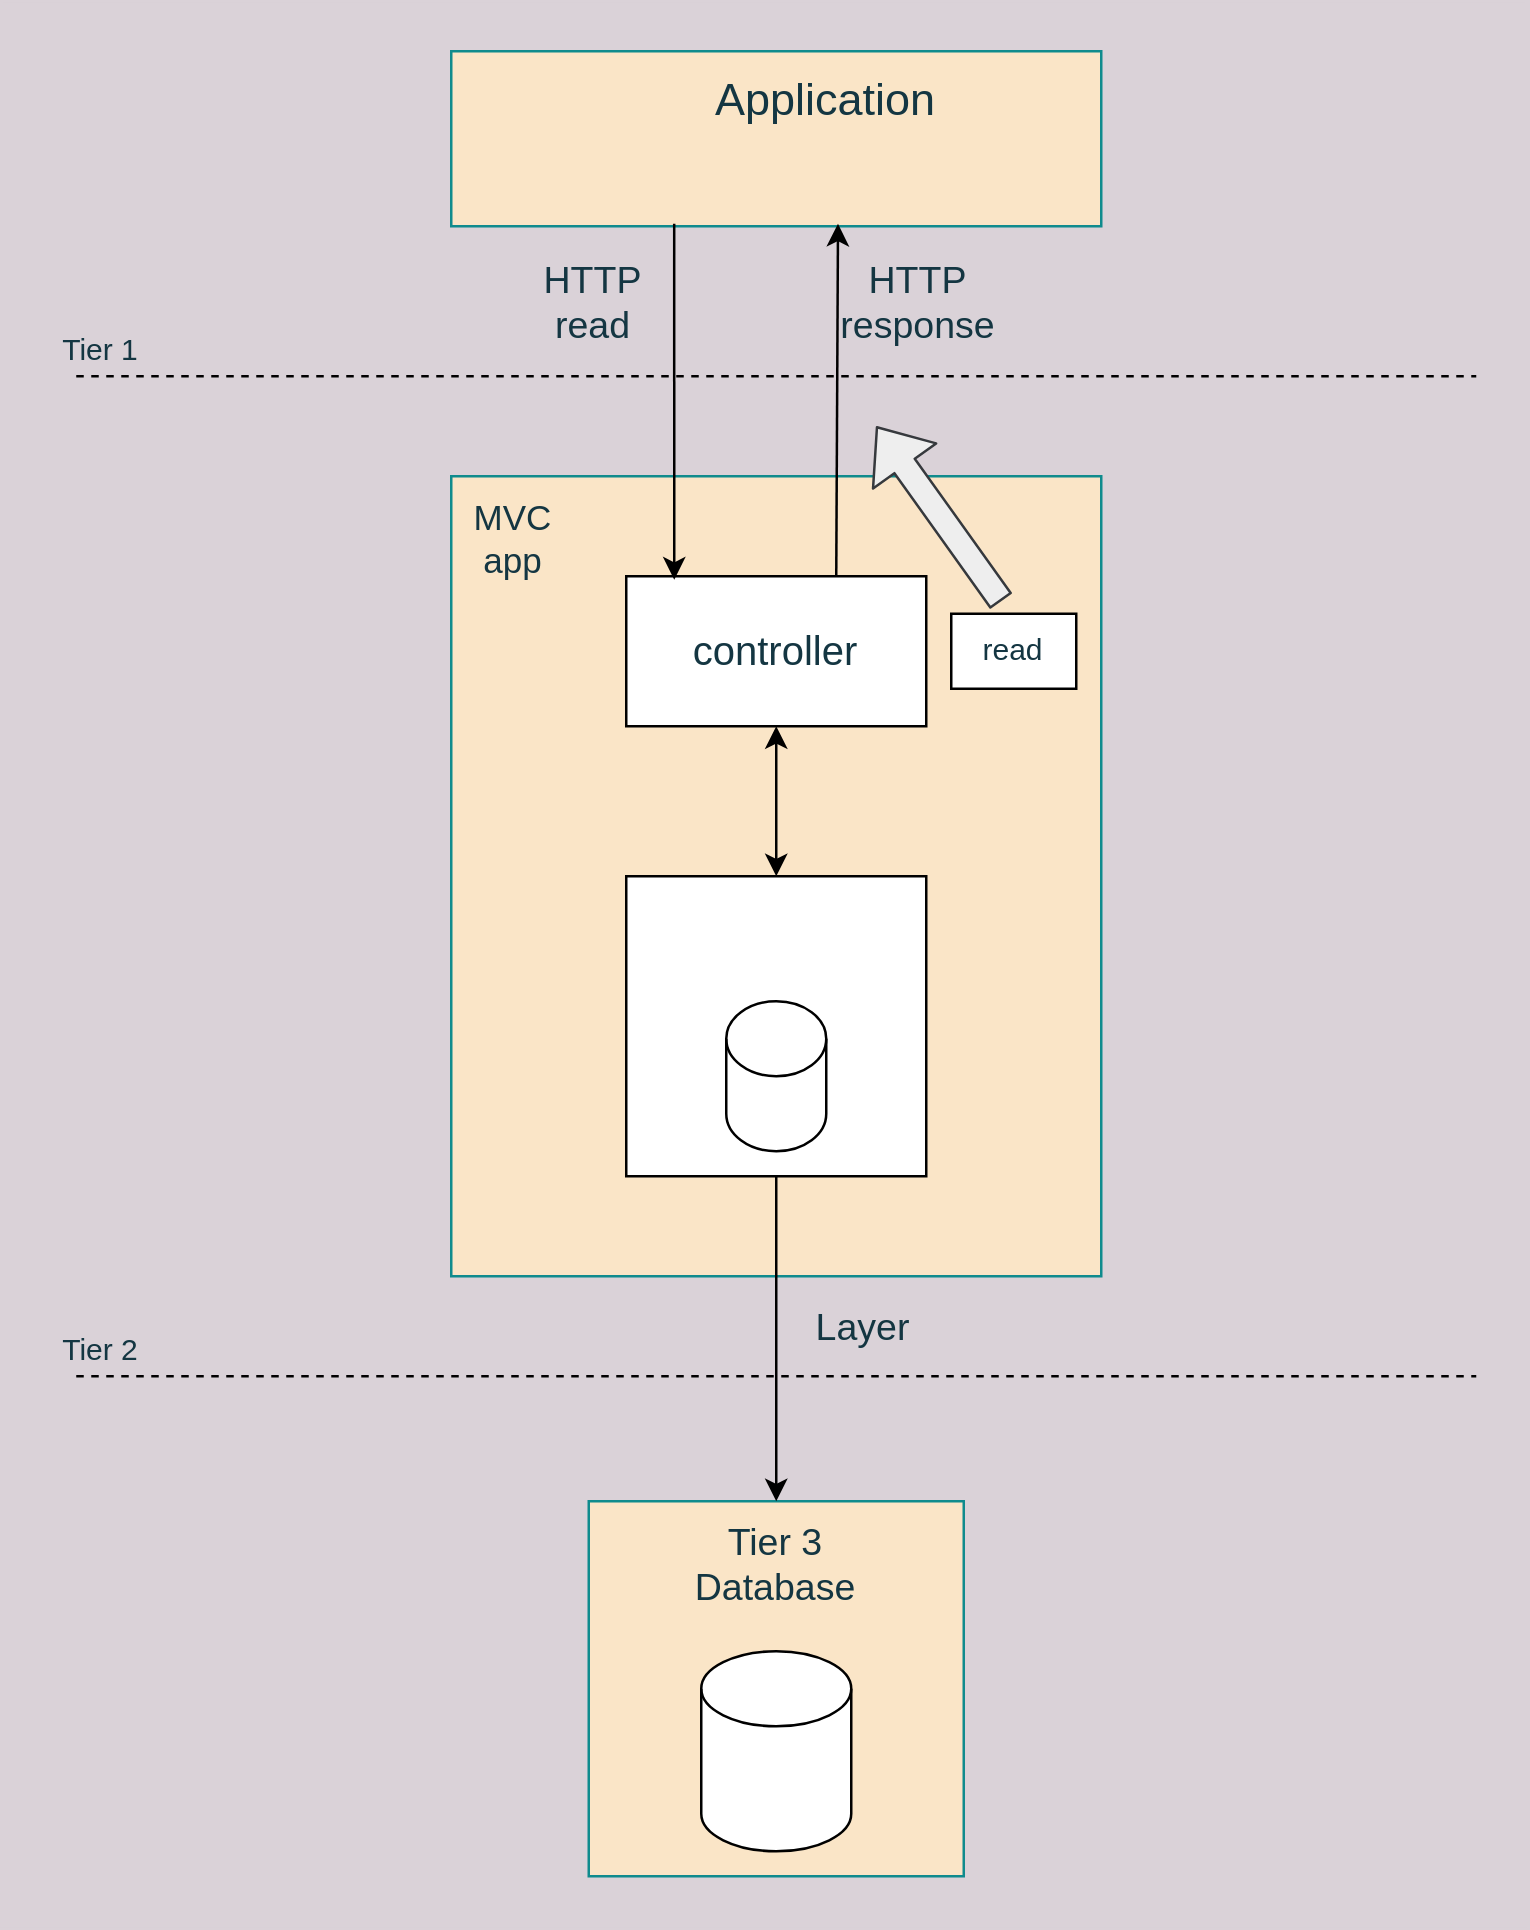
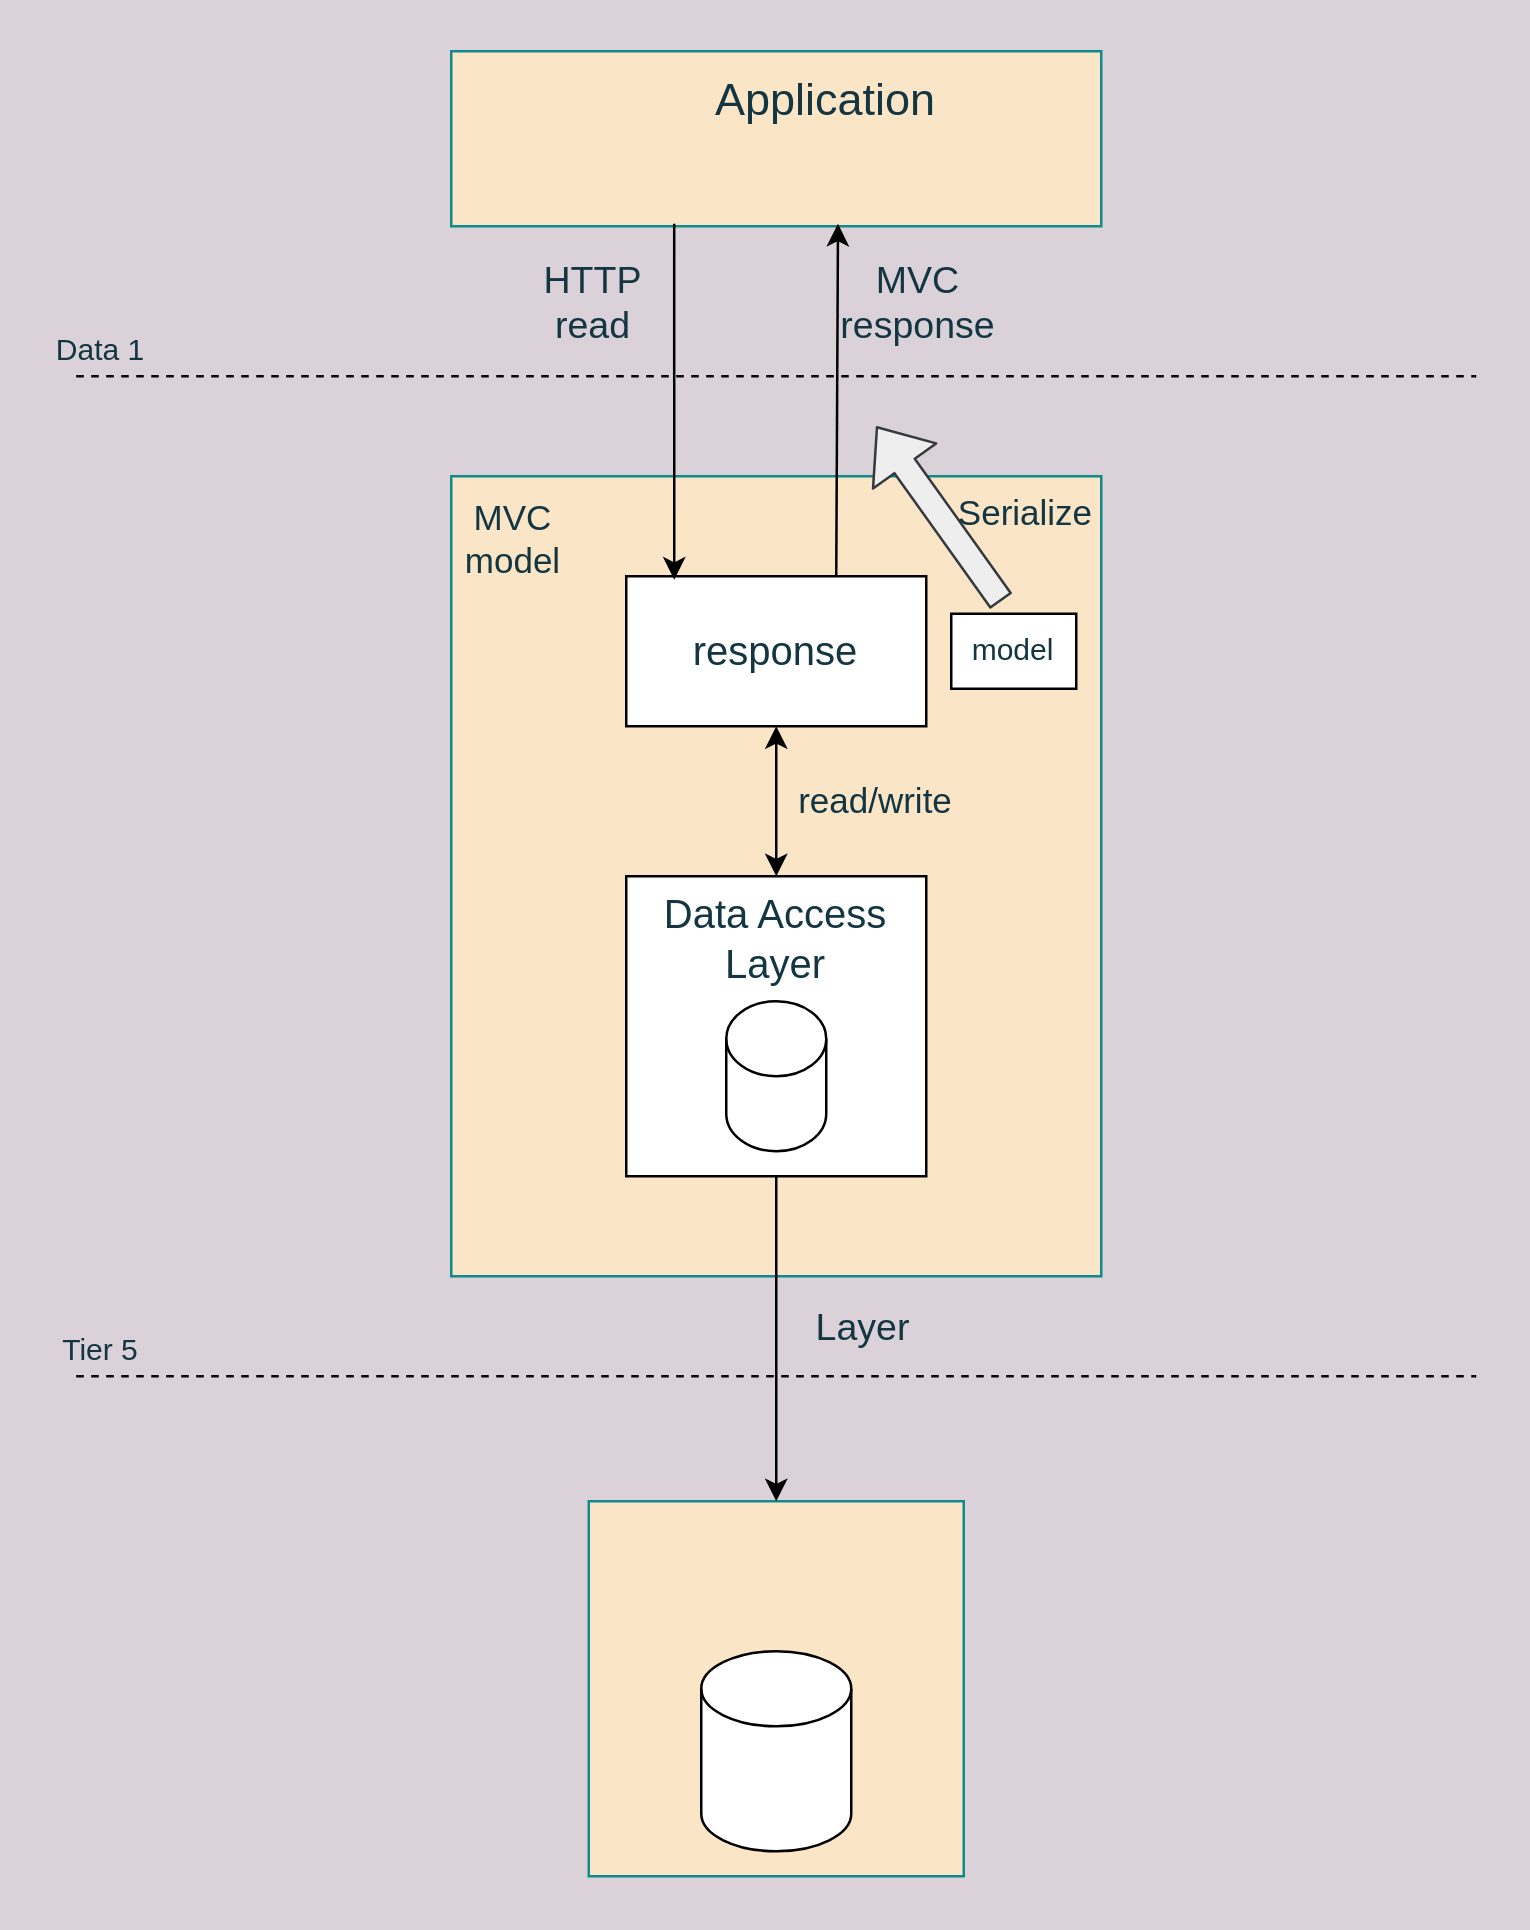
(919, 301) -> (919, 301)
(101, 351) -> (101, 351)
none -> (1026, 514)
(514, 539) -> (514, 539)
(776, 651) -> (776, 651)
(1014, 651) -> (1014, 651)
none -> (876, 801)
none -> (776, 939)
(101, 1351) -> (101, 1351)
(776, 1564) -> none
